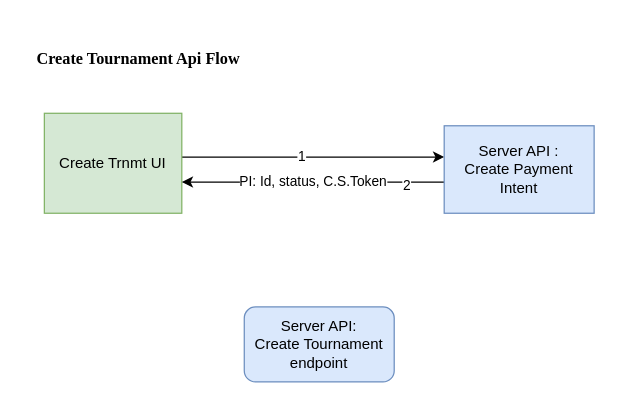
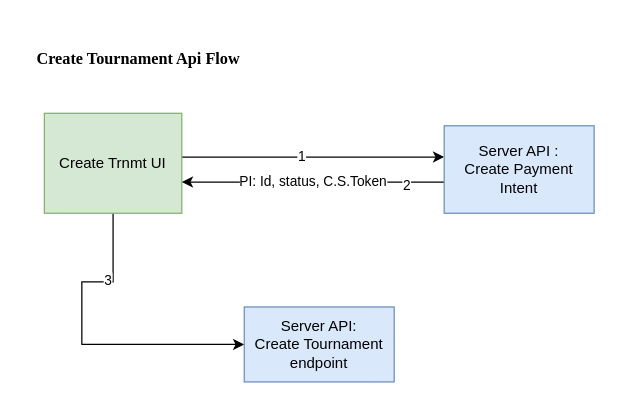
none -> (82, 340)
(319, 344) -> (319, 344)
